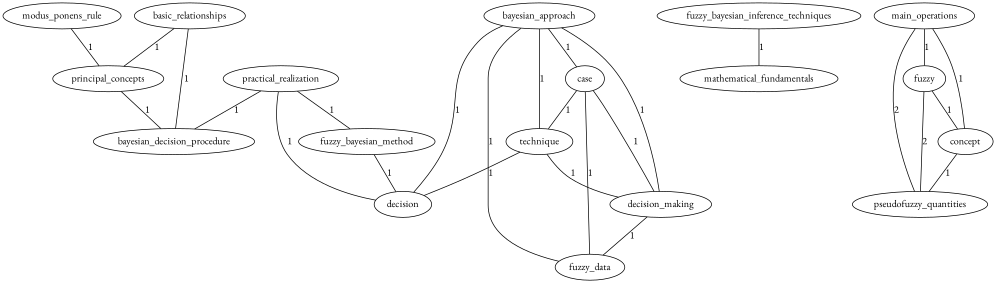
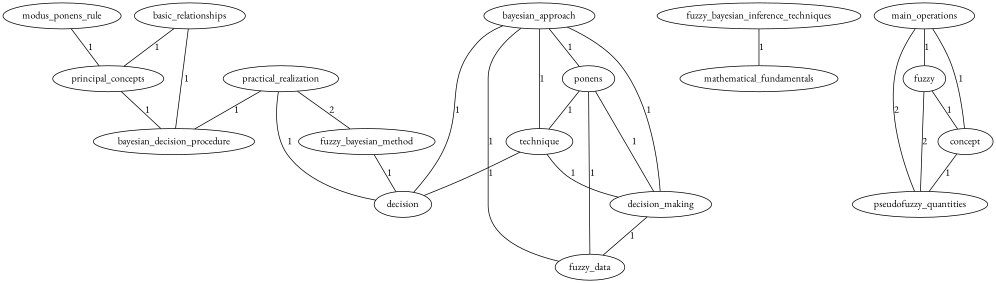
(585, 79) -> (589, 79)
(332, 110) -> (332, 110)
